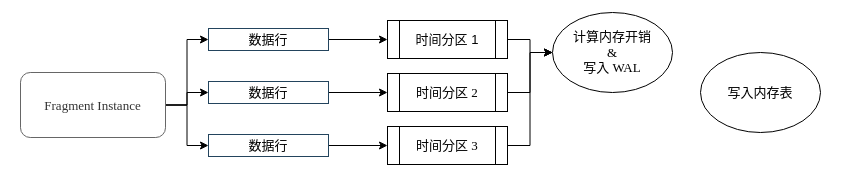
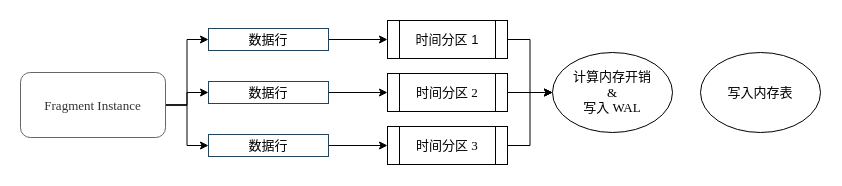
(613, 53) -> (613, 93)
